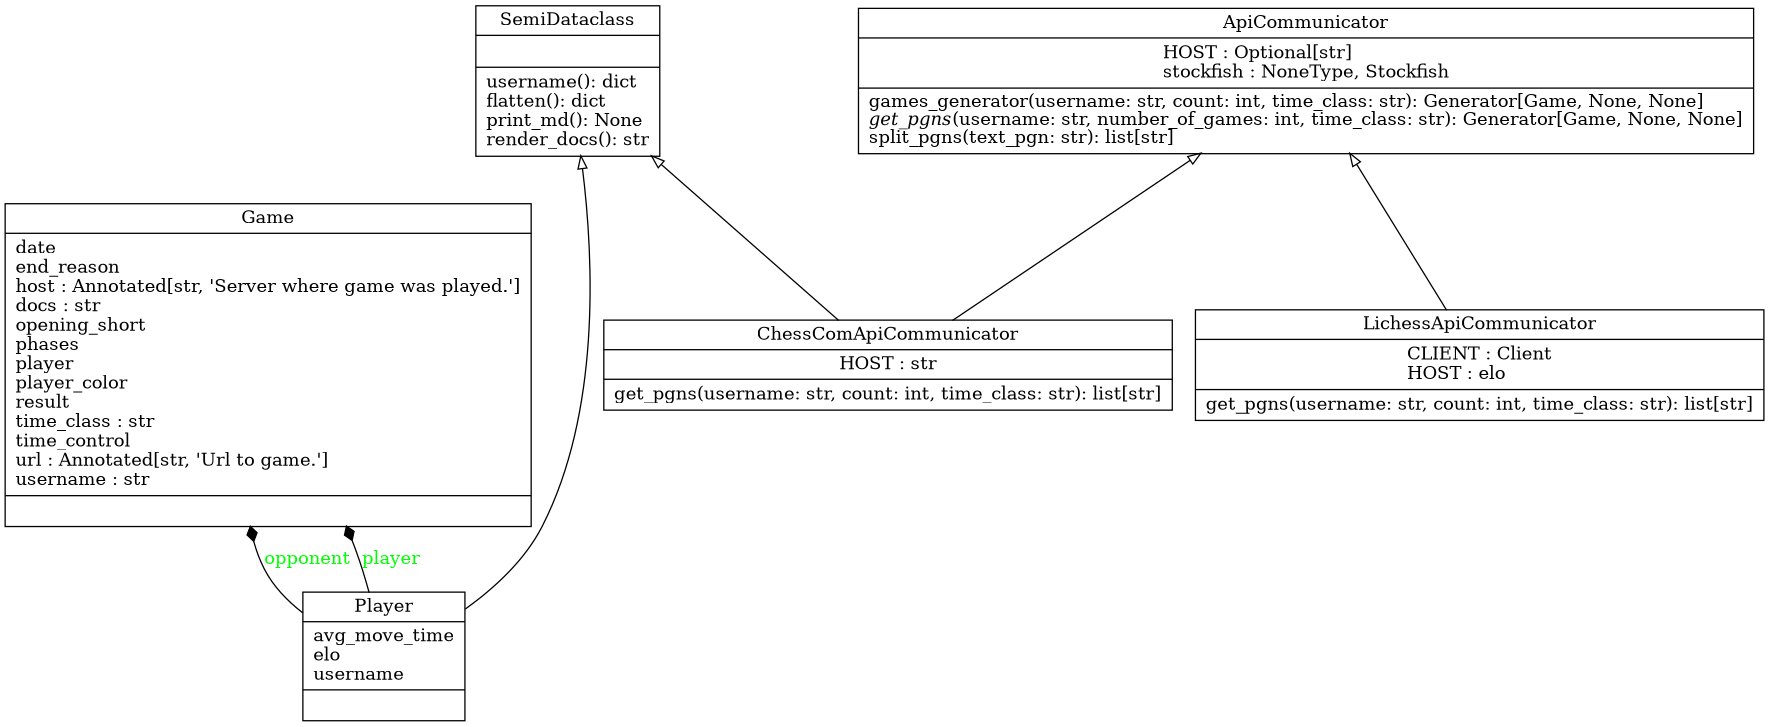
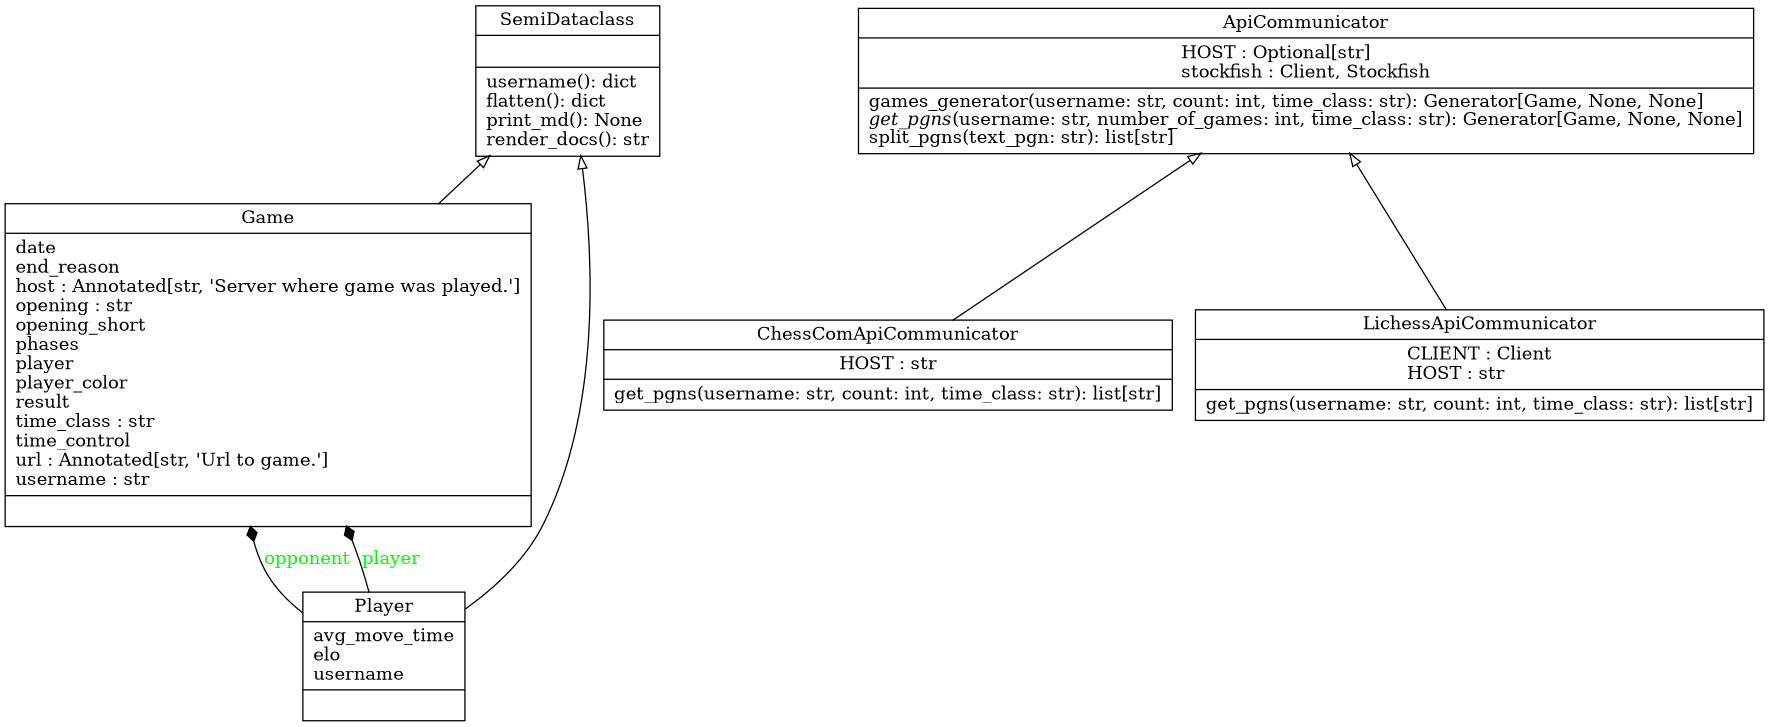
(1306, 72) -> (1306, 72)
(750, 243) -> (459, 184)
(59, 306) -> (74, 306)
(1457, 373) -> (1456, 373)
